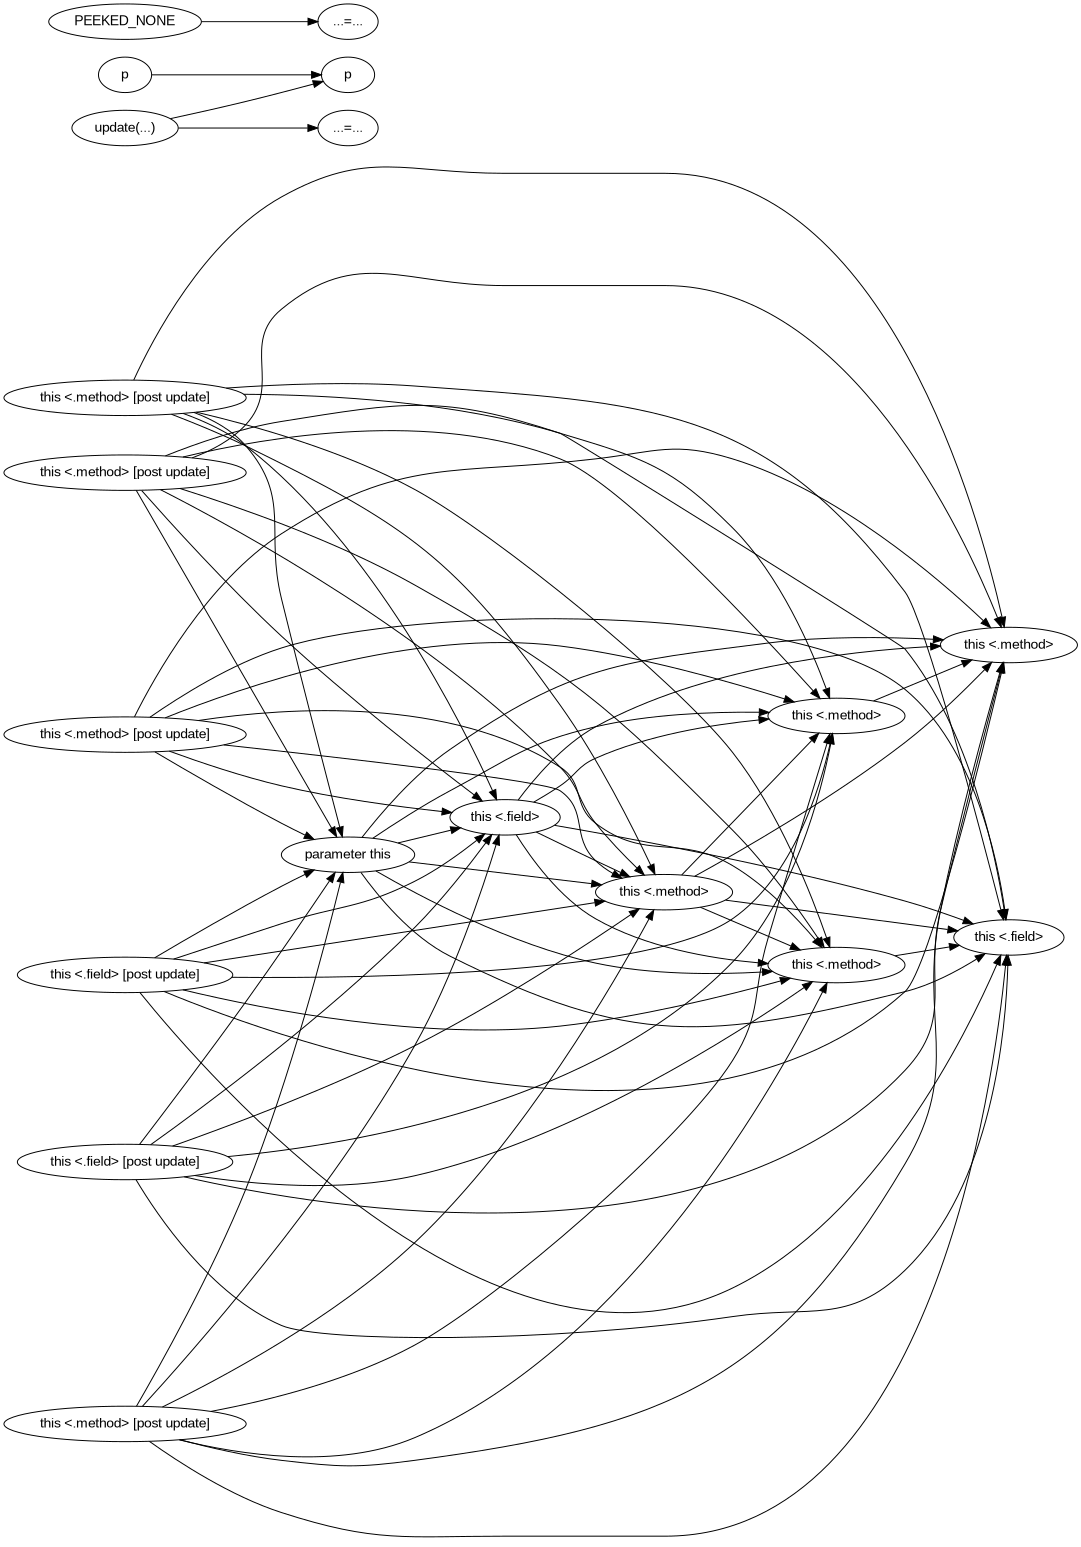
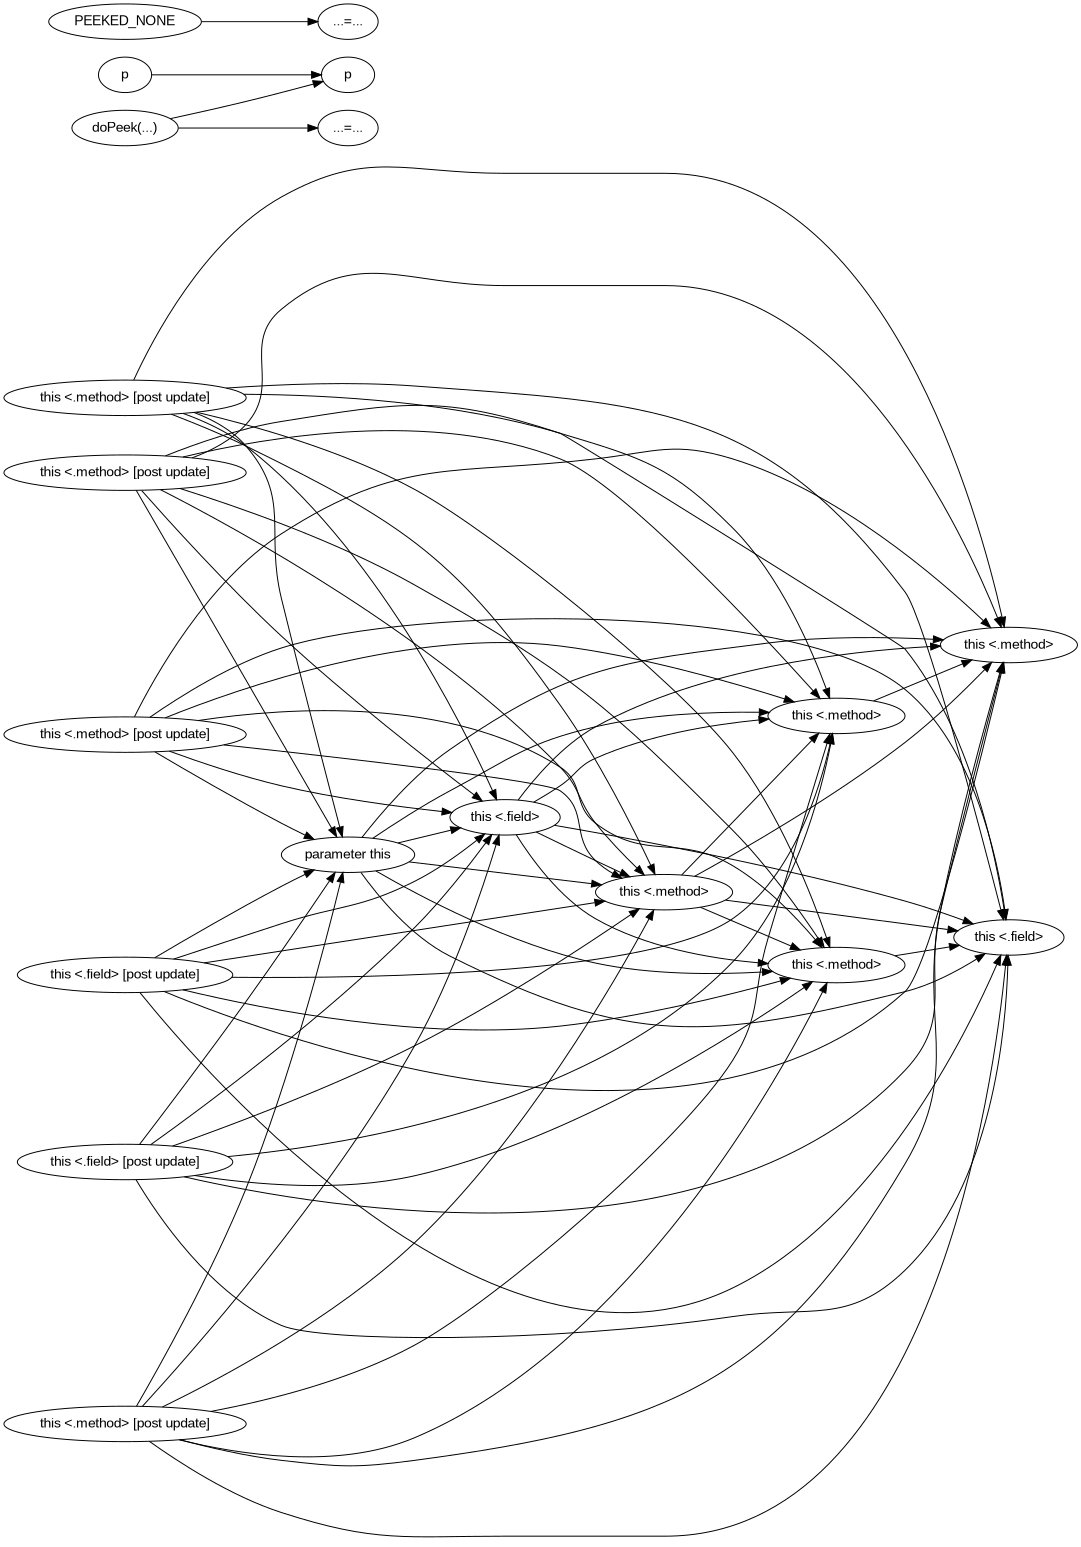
(125, 128) -> (125, 128)
